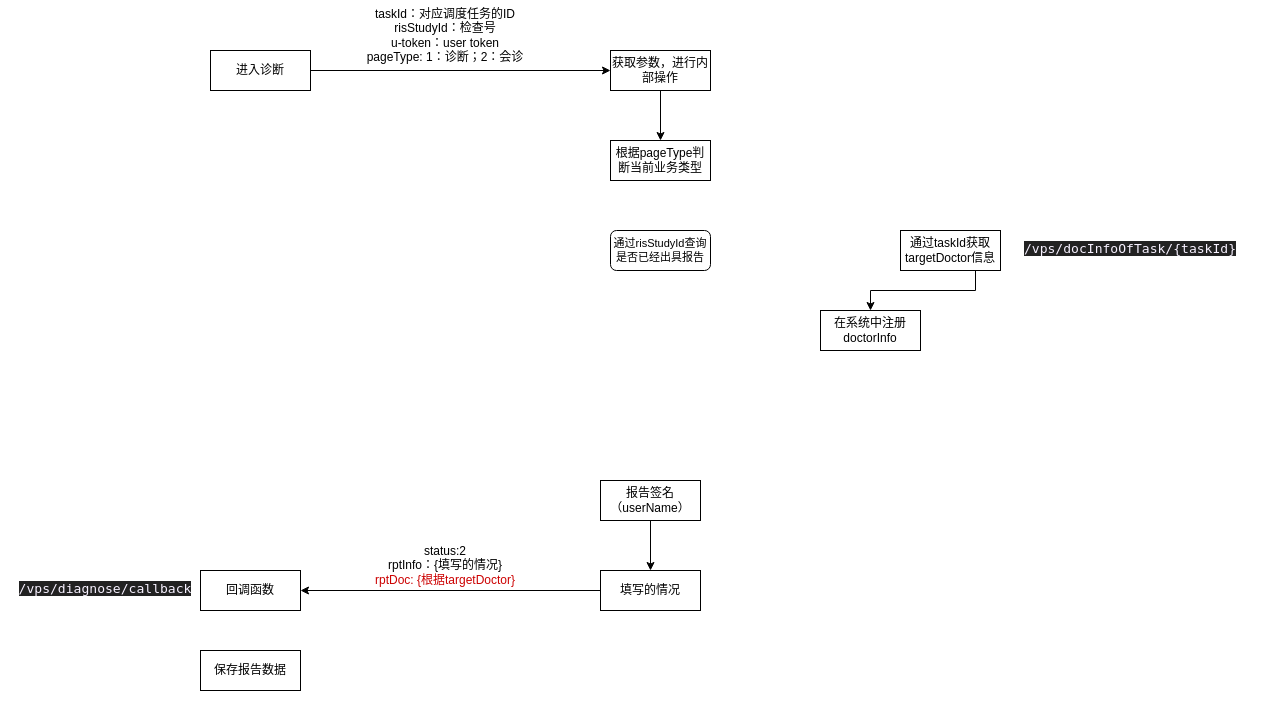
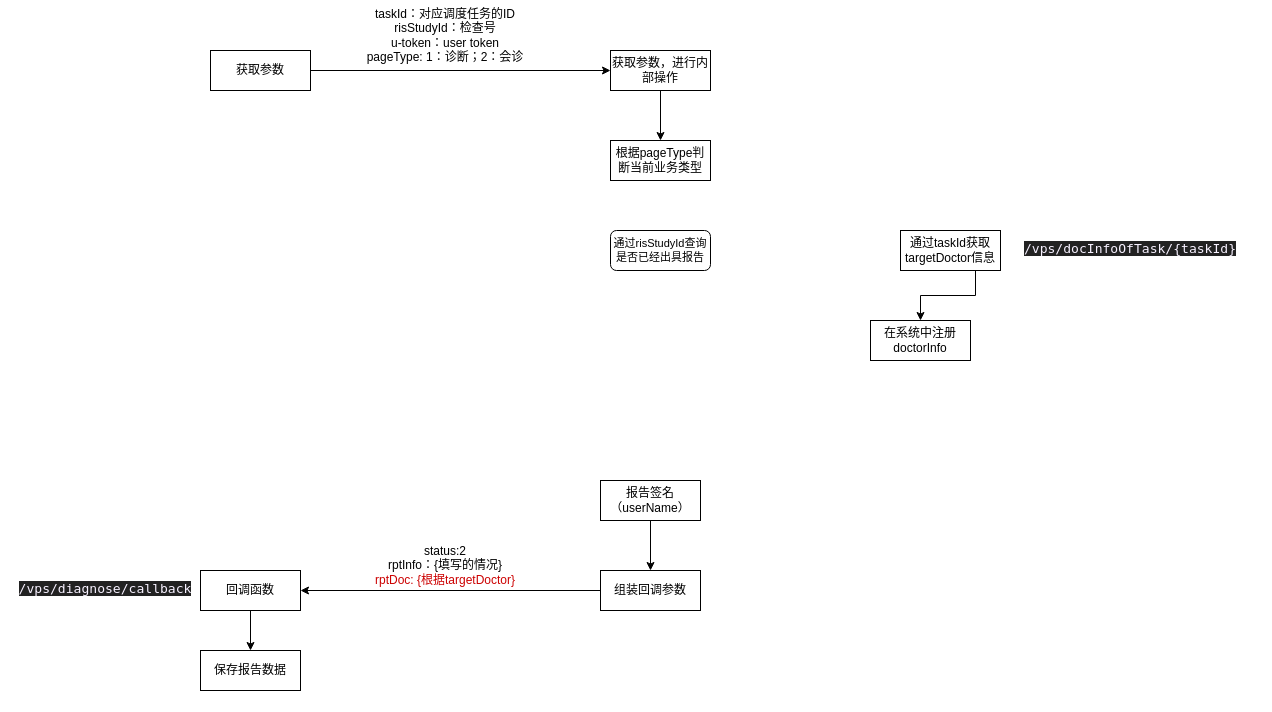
(261, 71) -> (261, 71)
(871, 331) -> (921, 341)
(651, 591) -> (651, 591)
none -> (251, 627)
